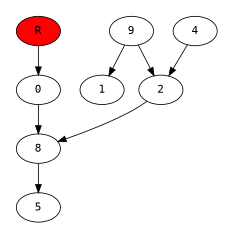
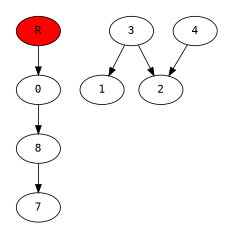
(131, 31) -> (131, 31)
(108, 123) -> none
(38, 207) -> (38, 207)
